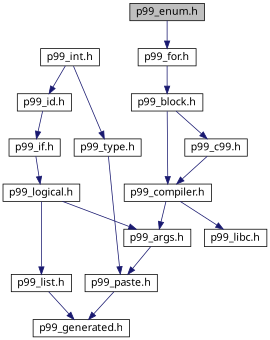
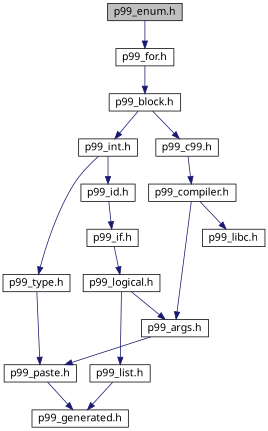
(167, 144) -> (129, 122)
